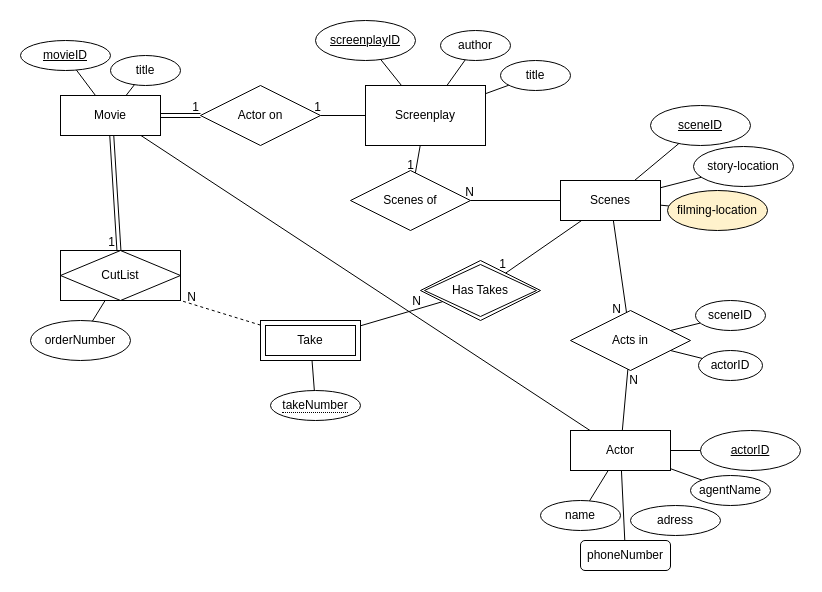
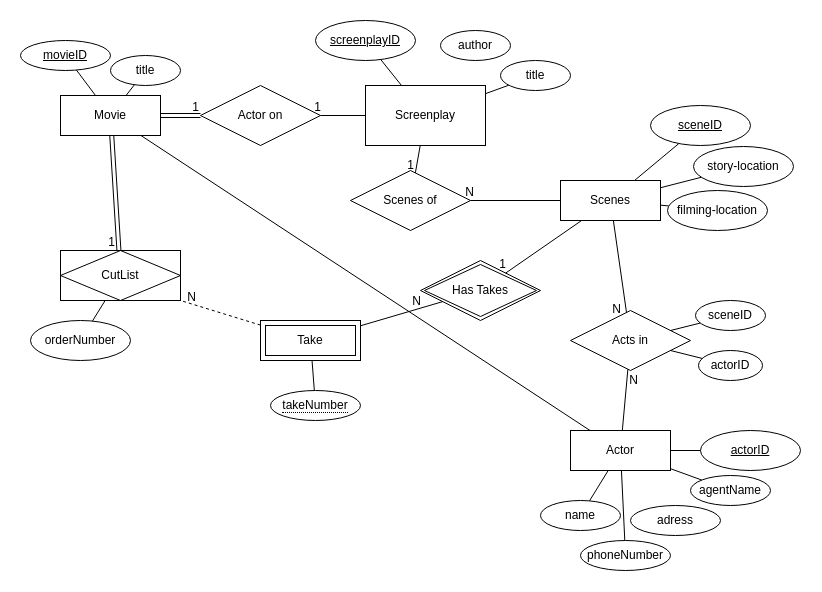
(456, 73) -> none
(718, 211) -> (718, 211)
(626, 556) -> (626, 556)
